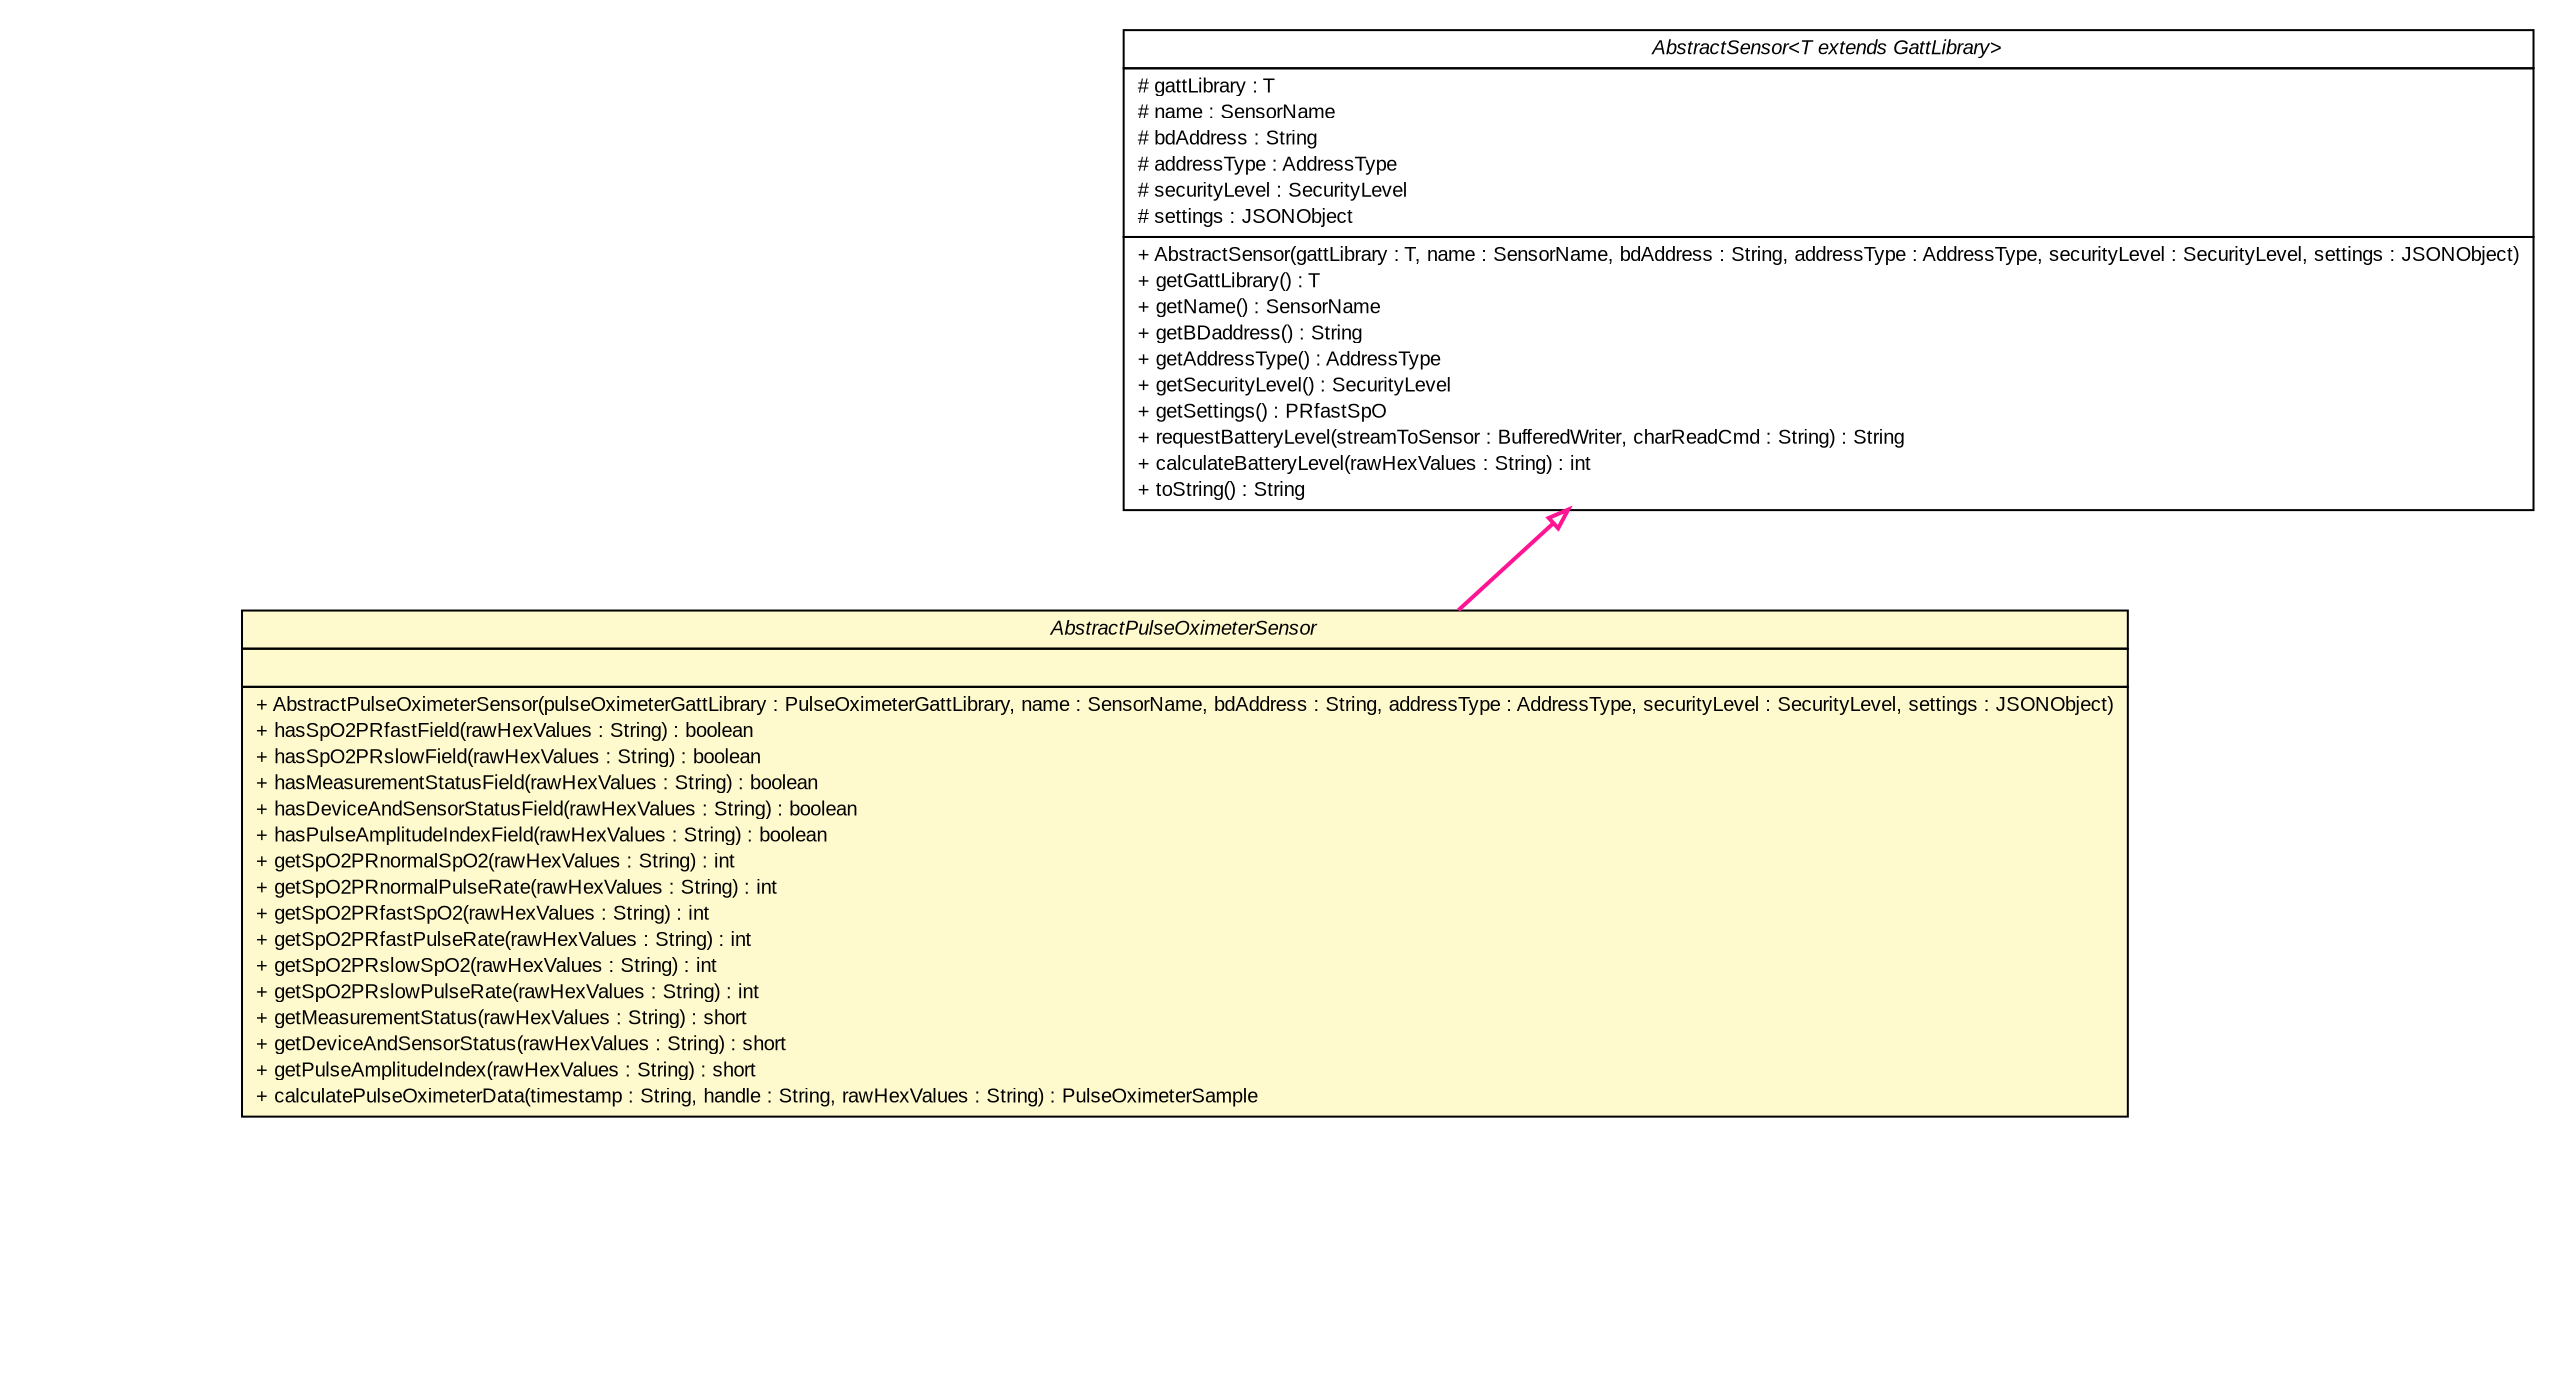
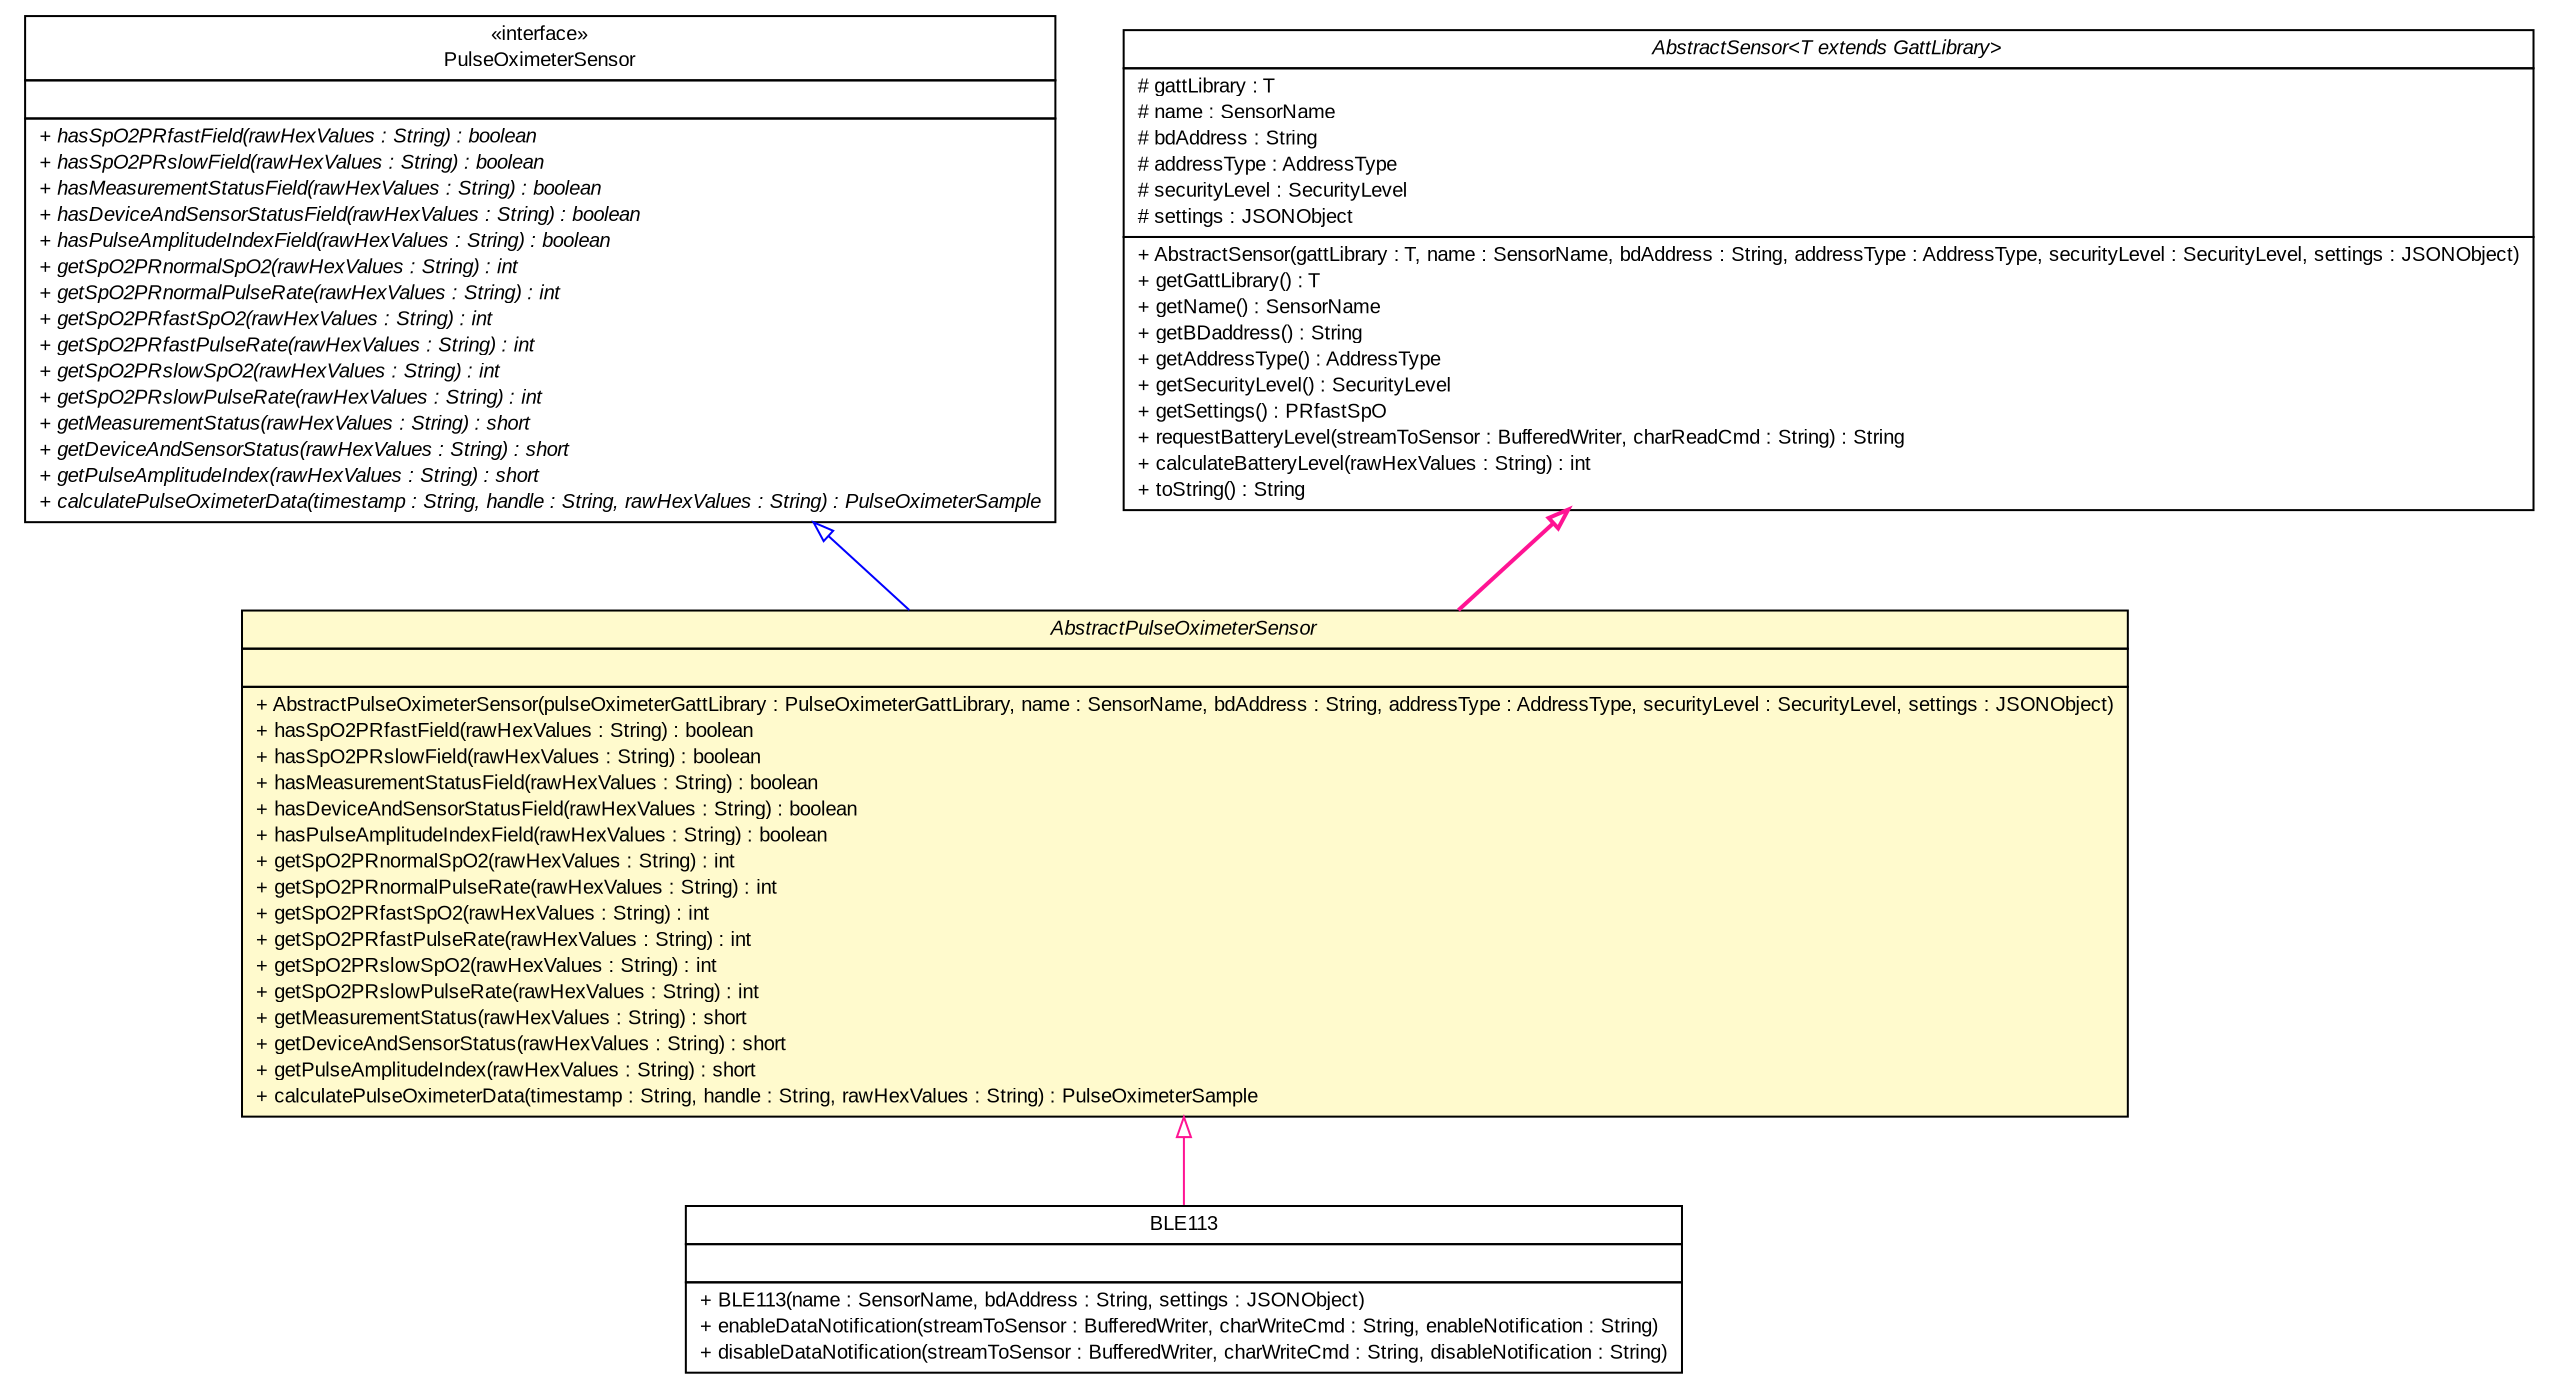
none -> (539, 269)
none -> (1184, 1288)
